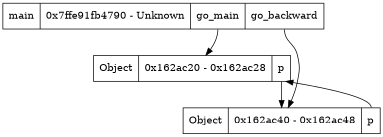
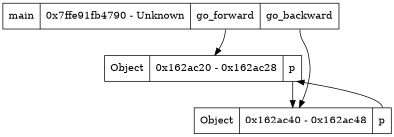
(218, 16) -> (225, 16)
